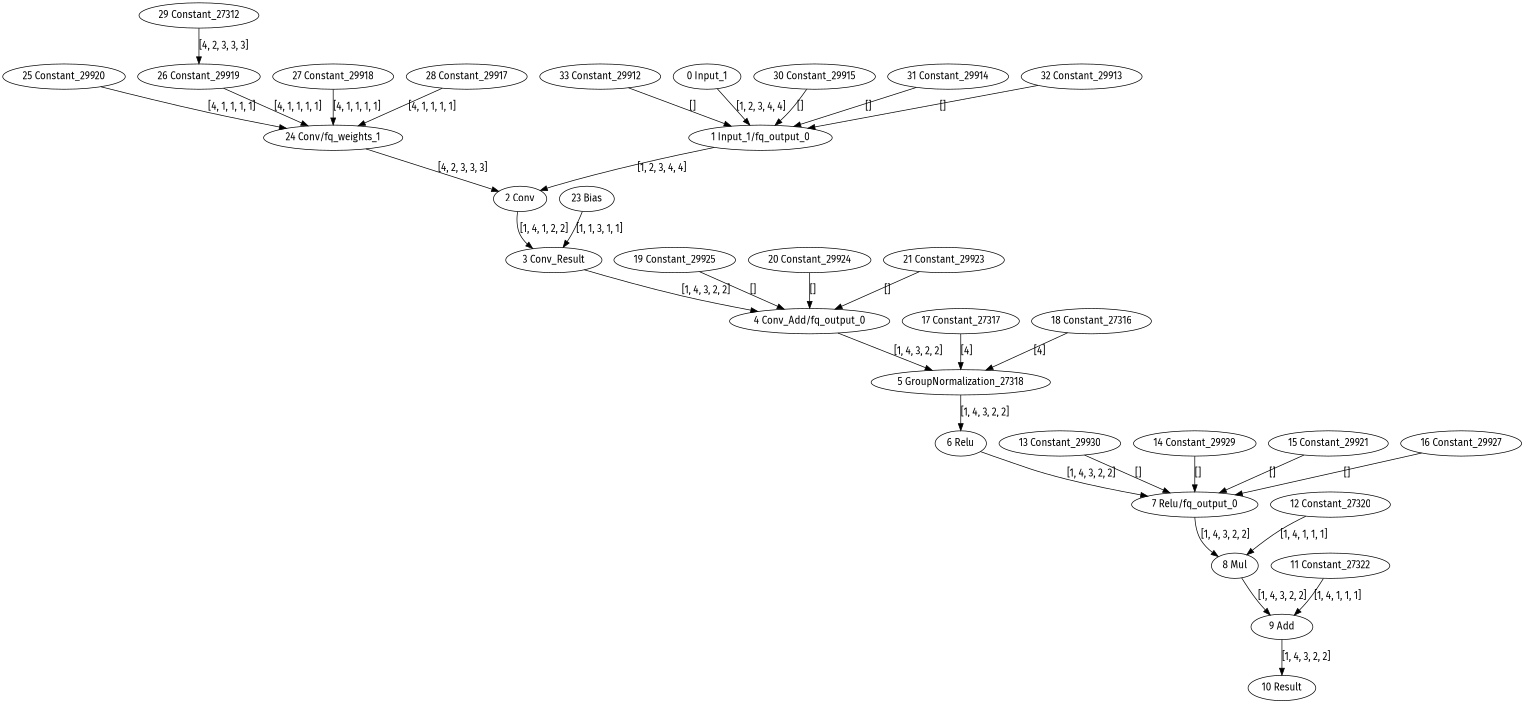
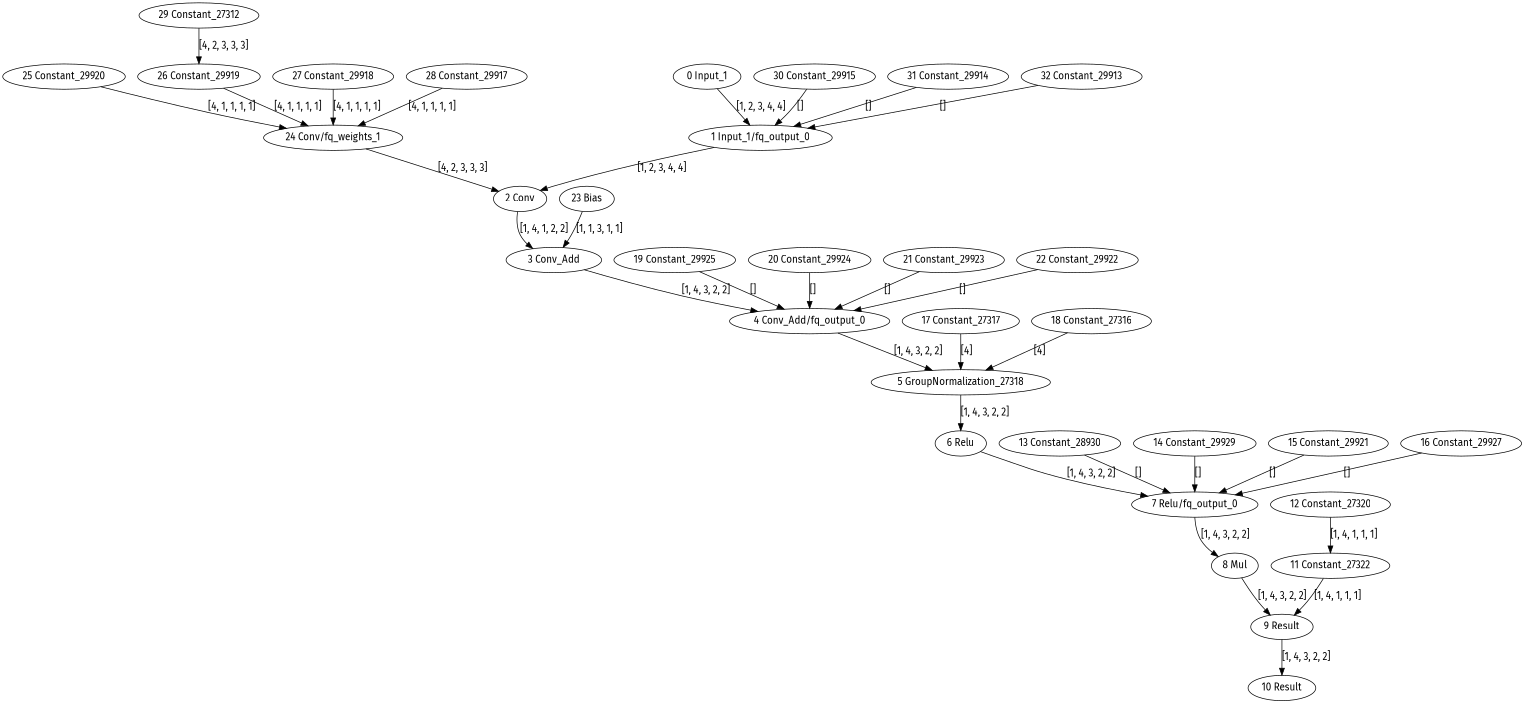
(600, 77) -> none
(554, 260) -> (554, 260)
none -> (1077, 260)
(1060, 443) -> (1060, 443)
(1278, 532) -> (1330, 532)
(1282, 627) -> (1282, 627)
